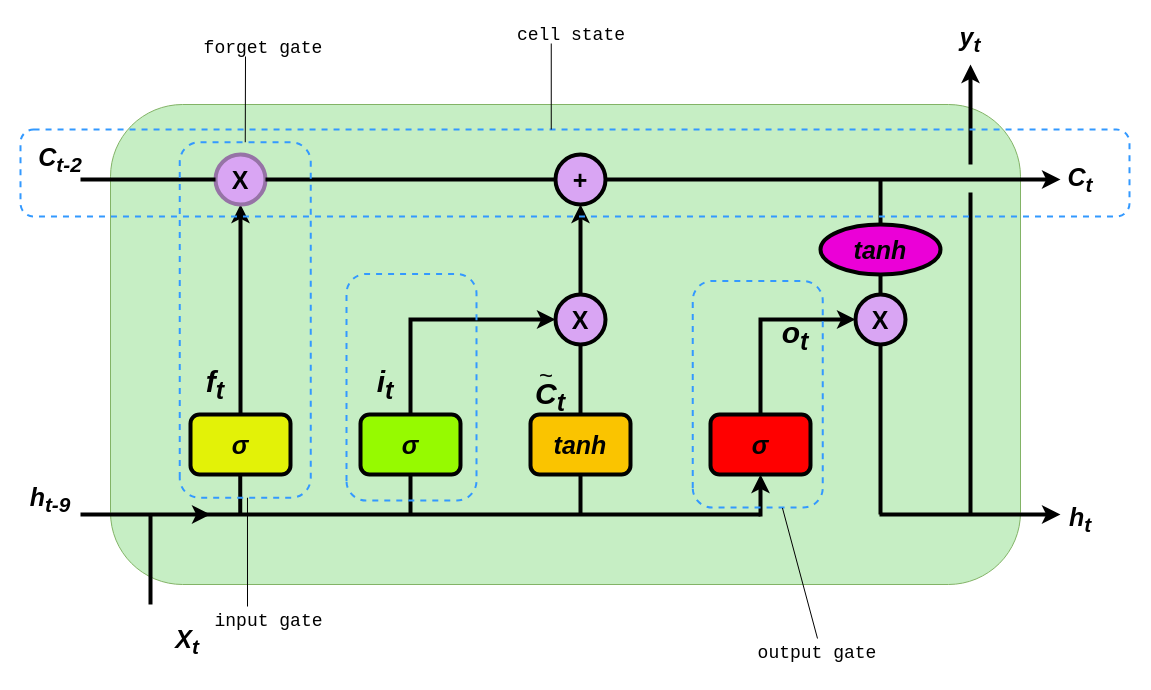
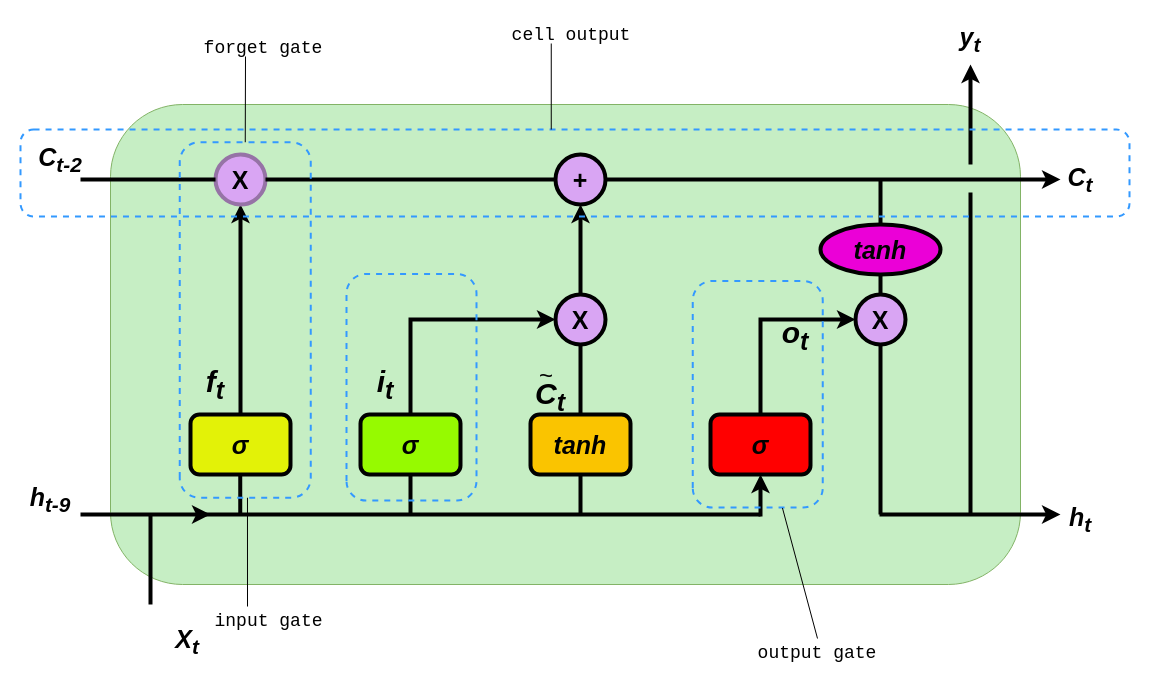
(572, 36) -> (572, 36)
